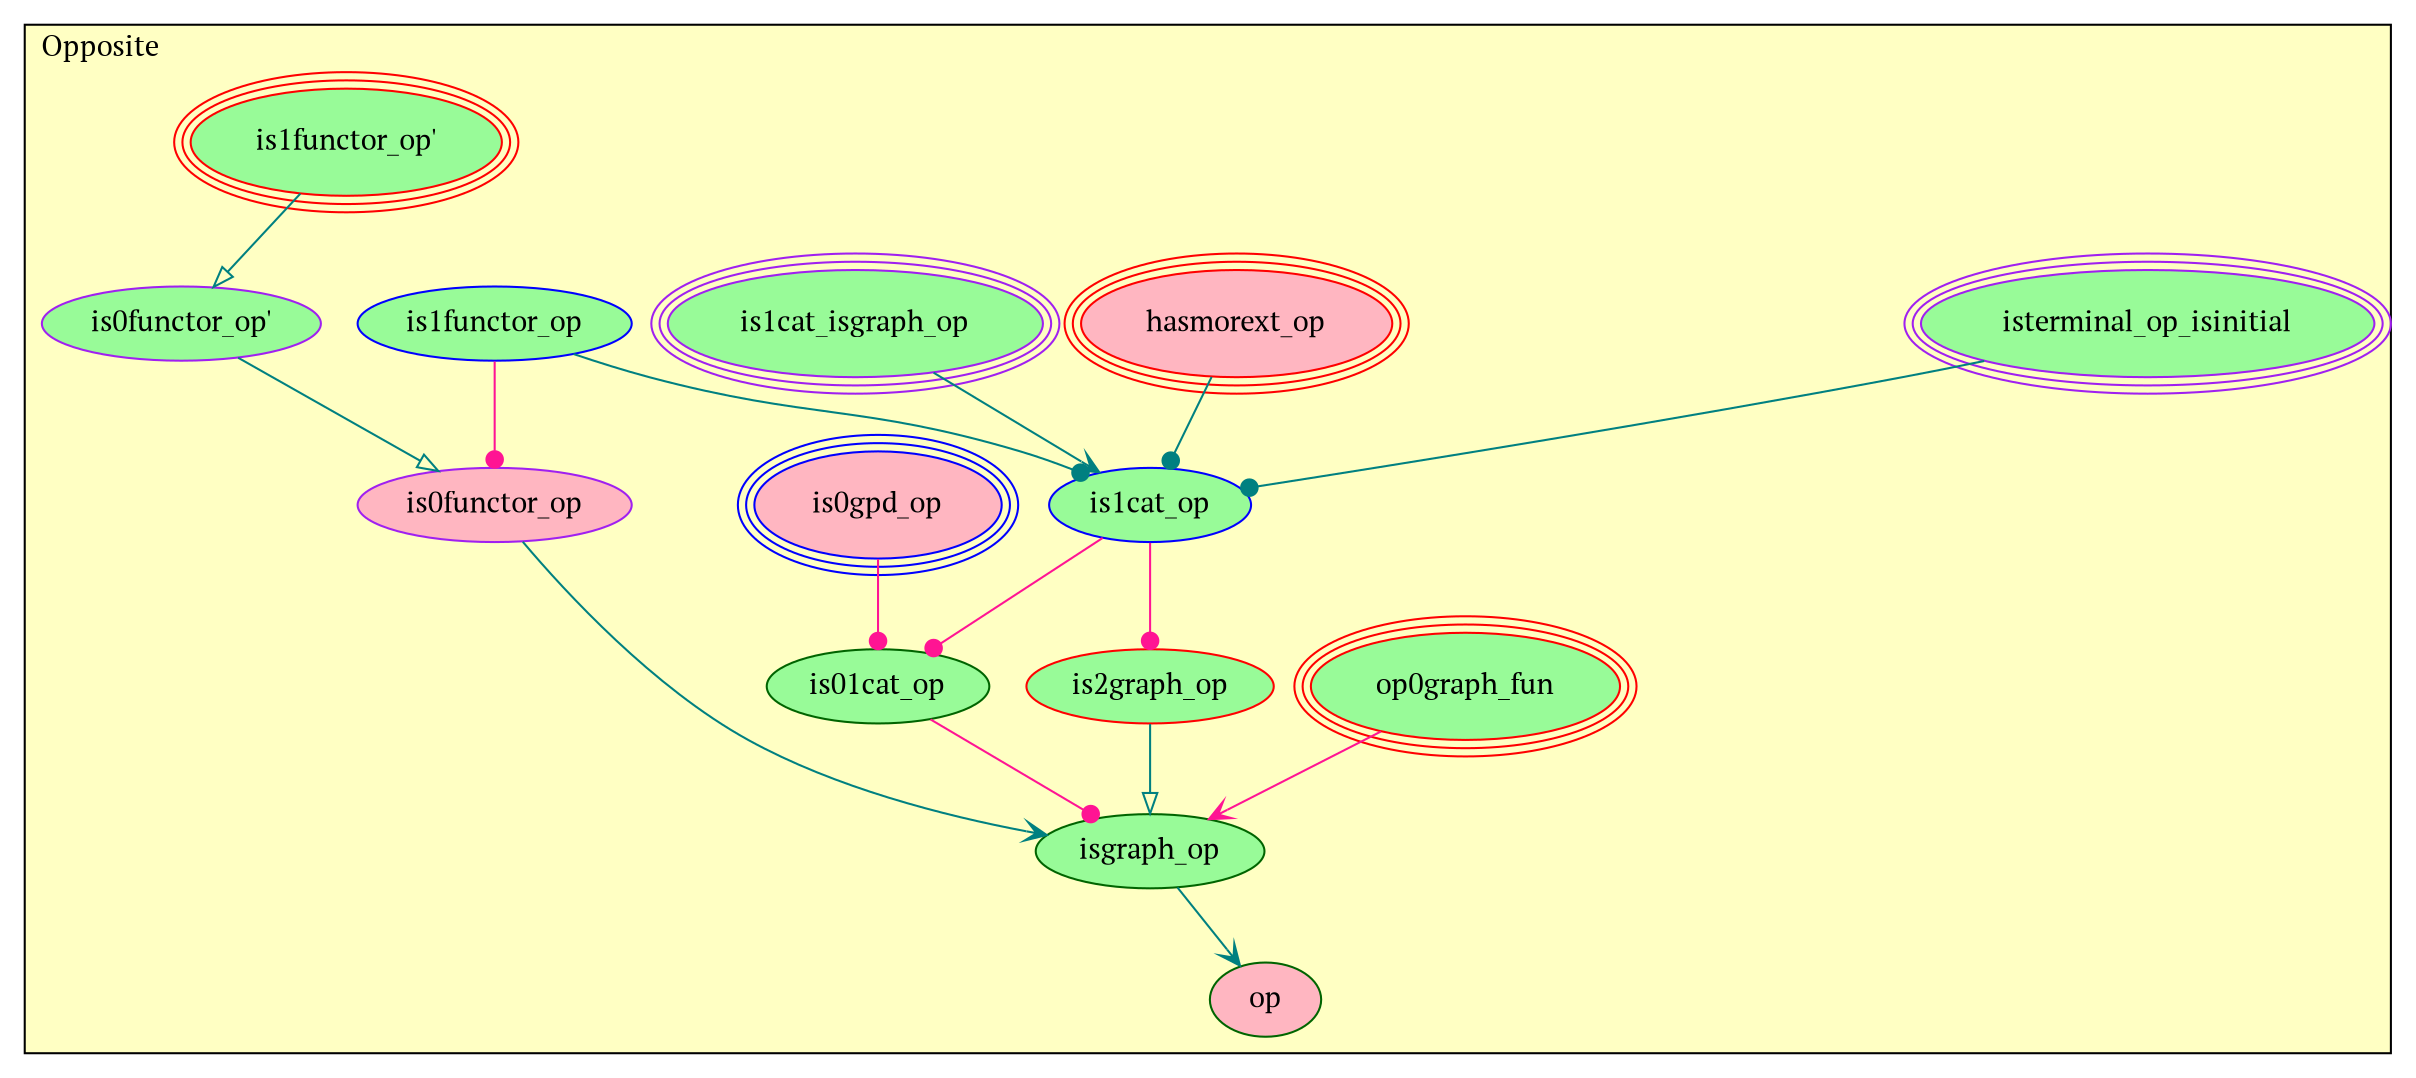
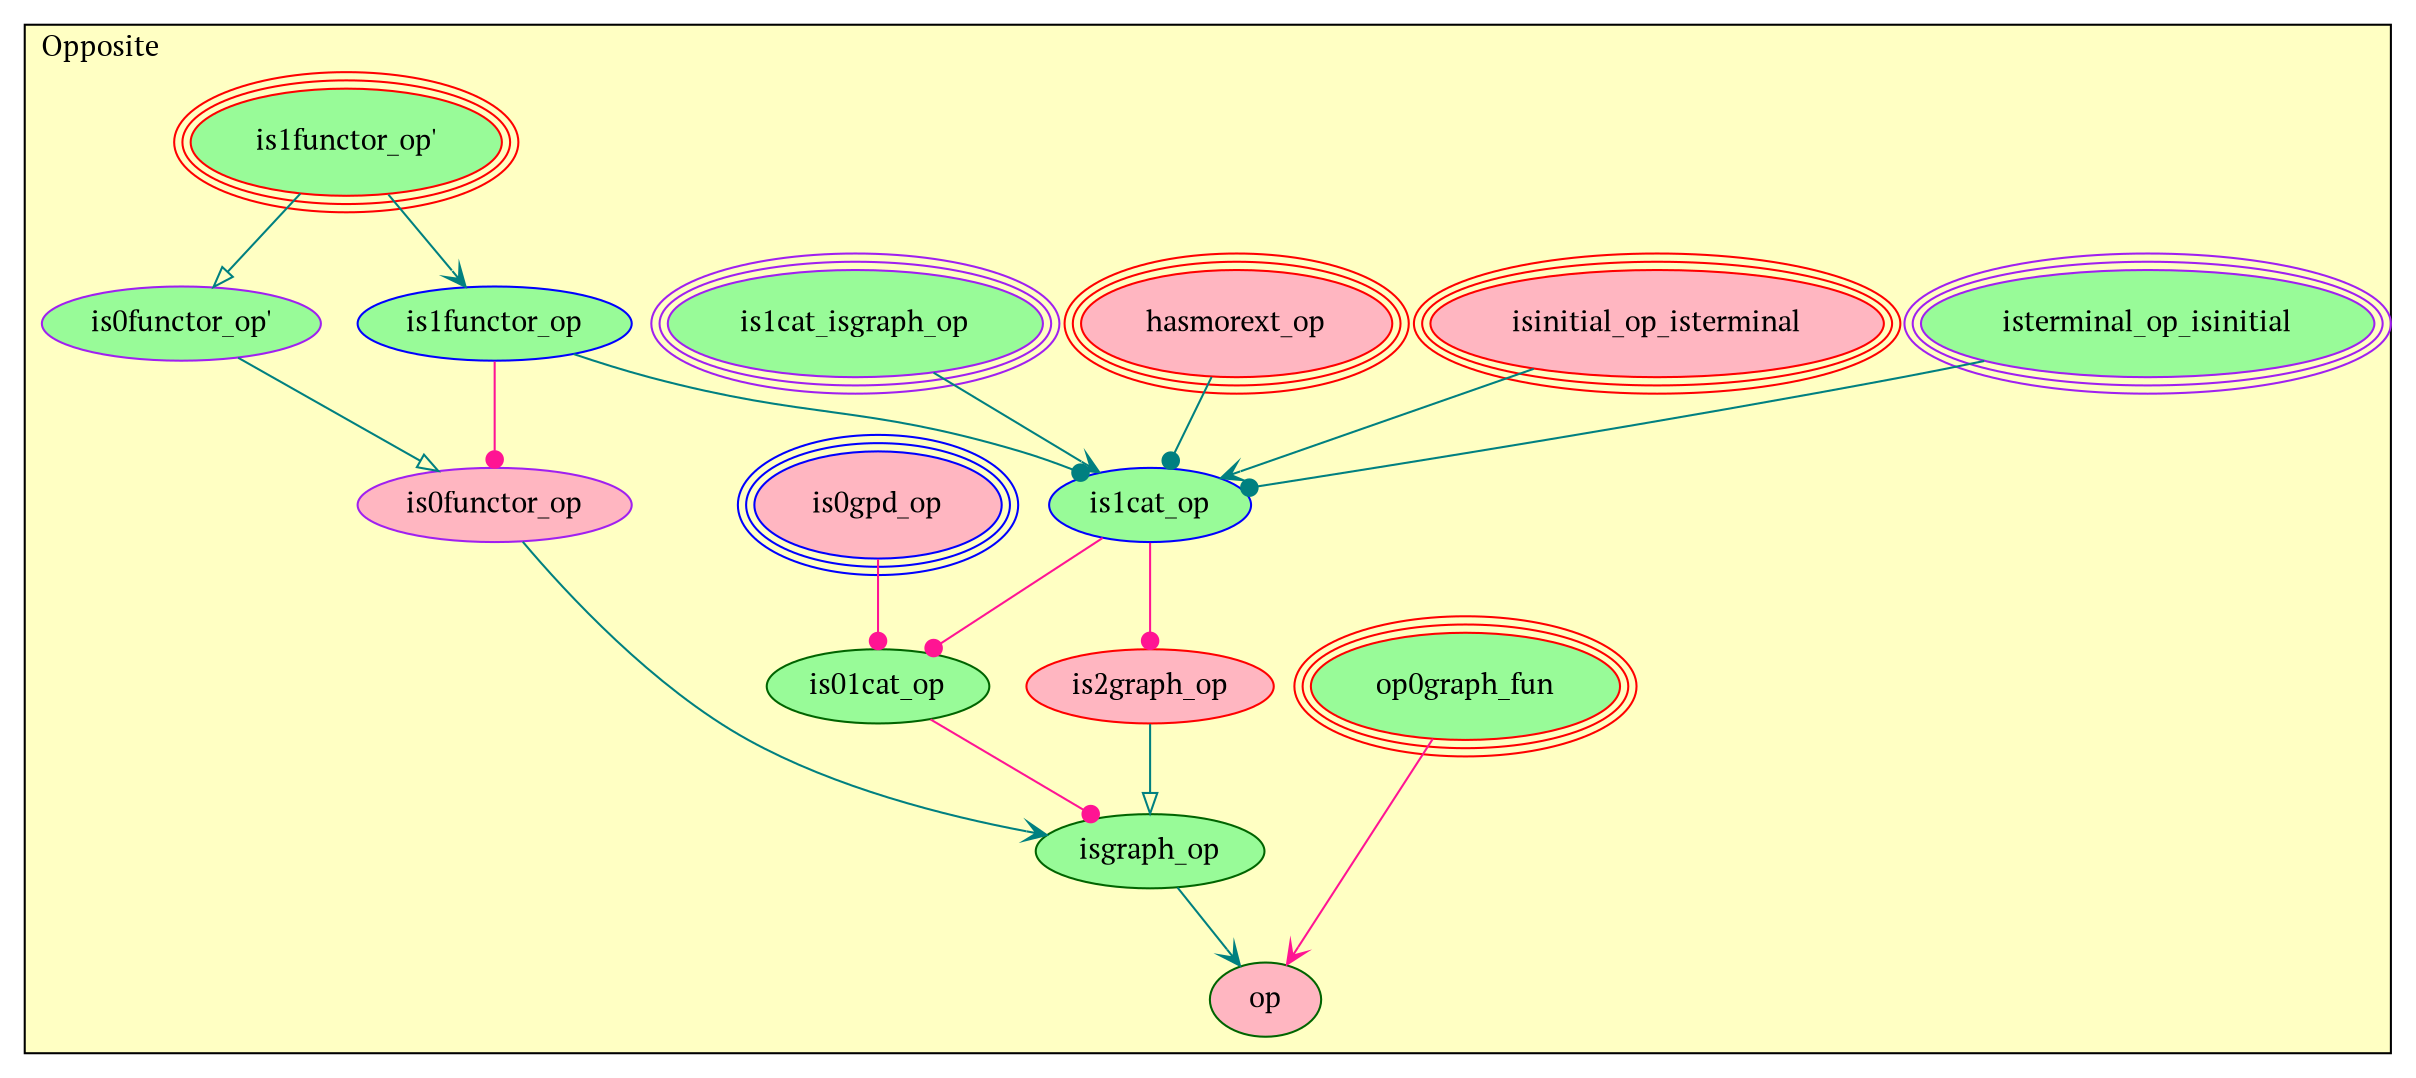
none -> (420, 232)
none -> (1657, 324)
(1150, 686) -> (1150, 686)
(1304, 771) -> (1366, 843)
